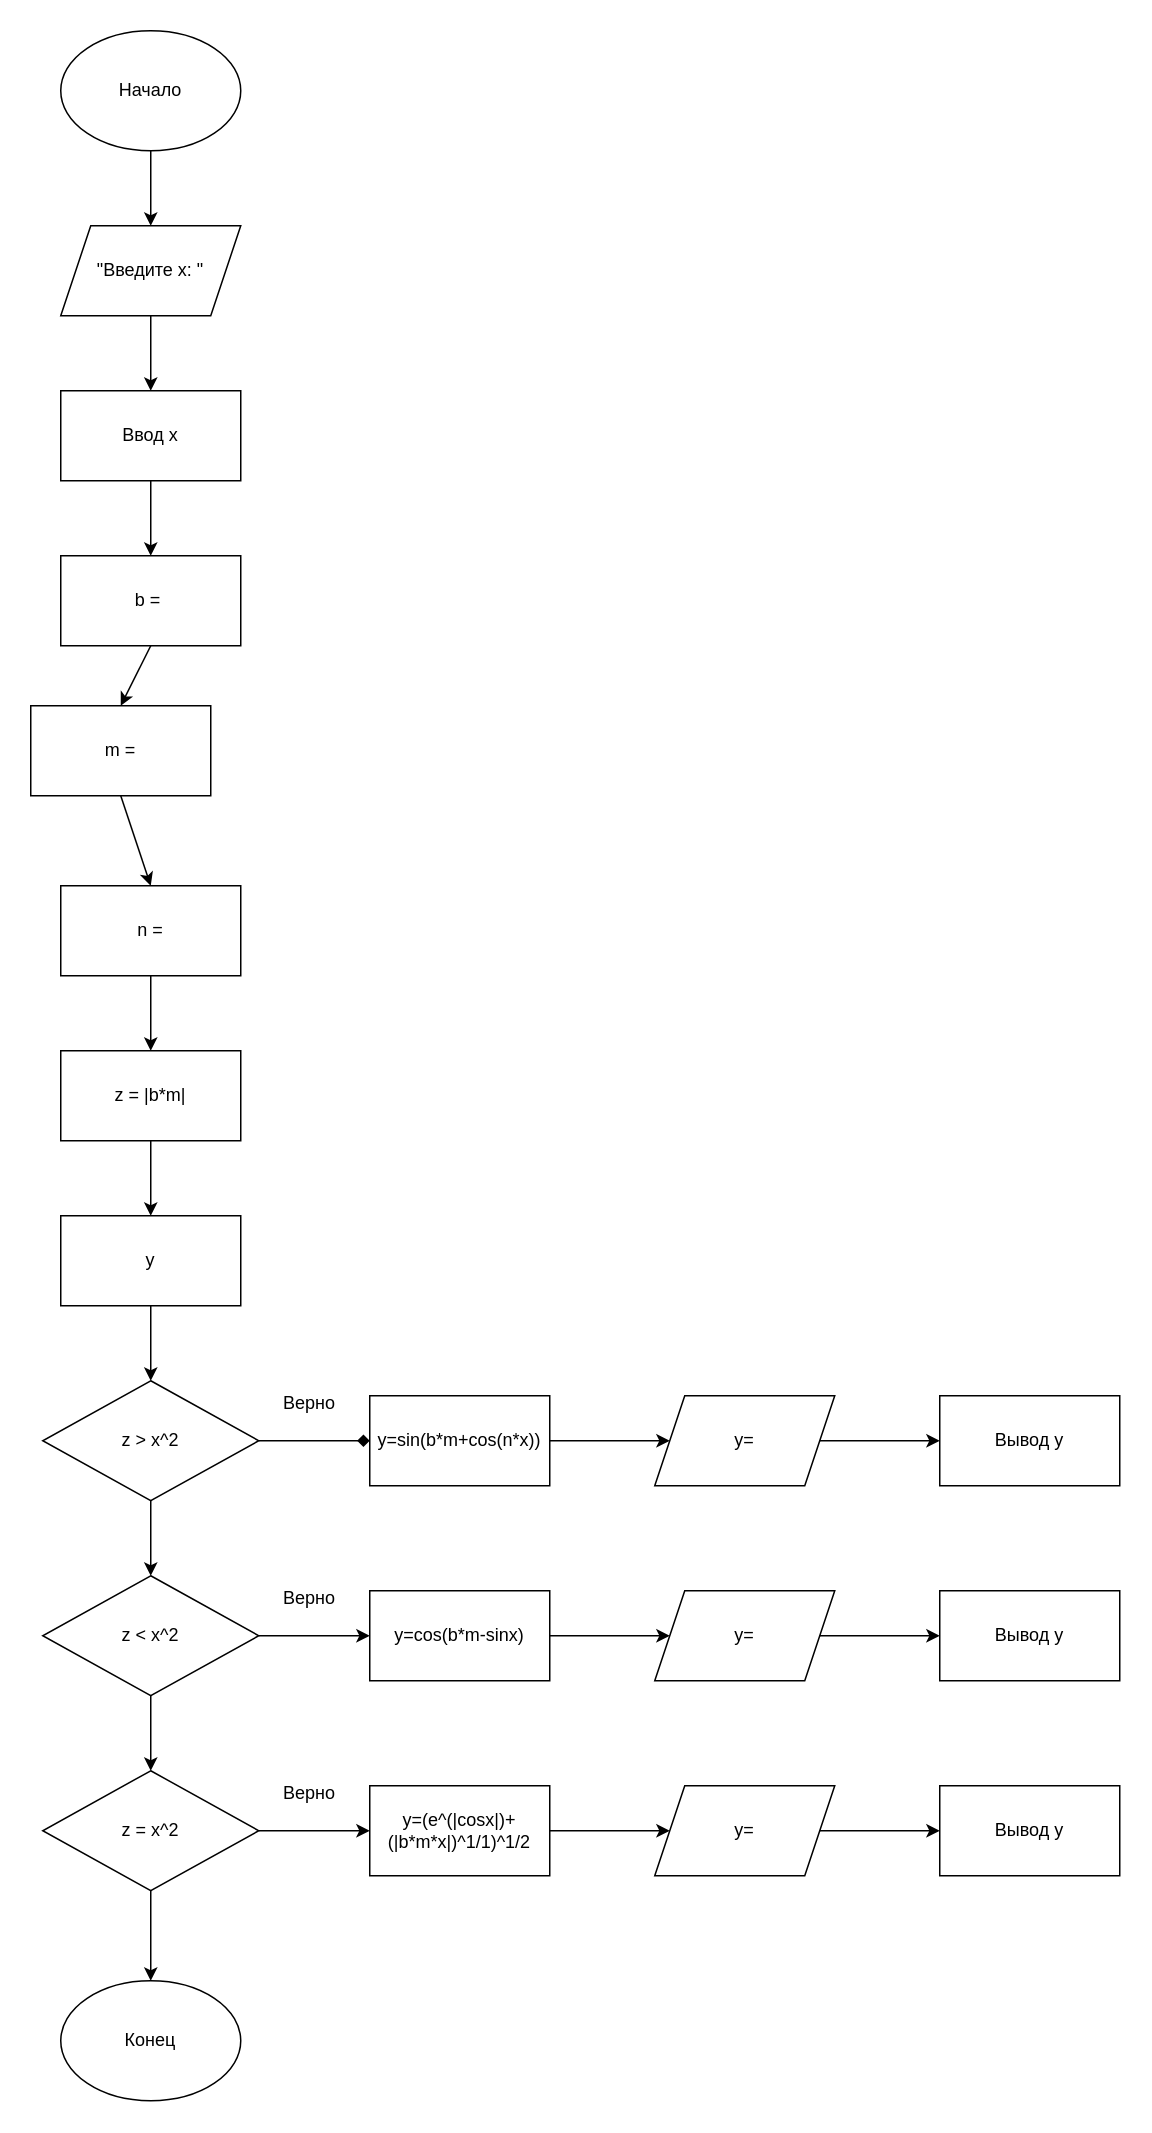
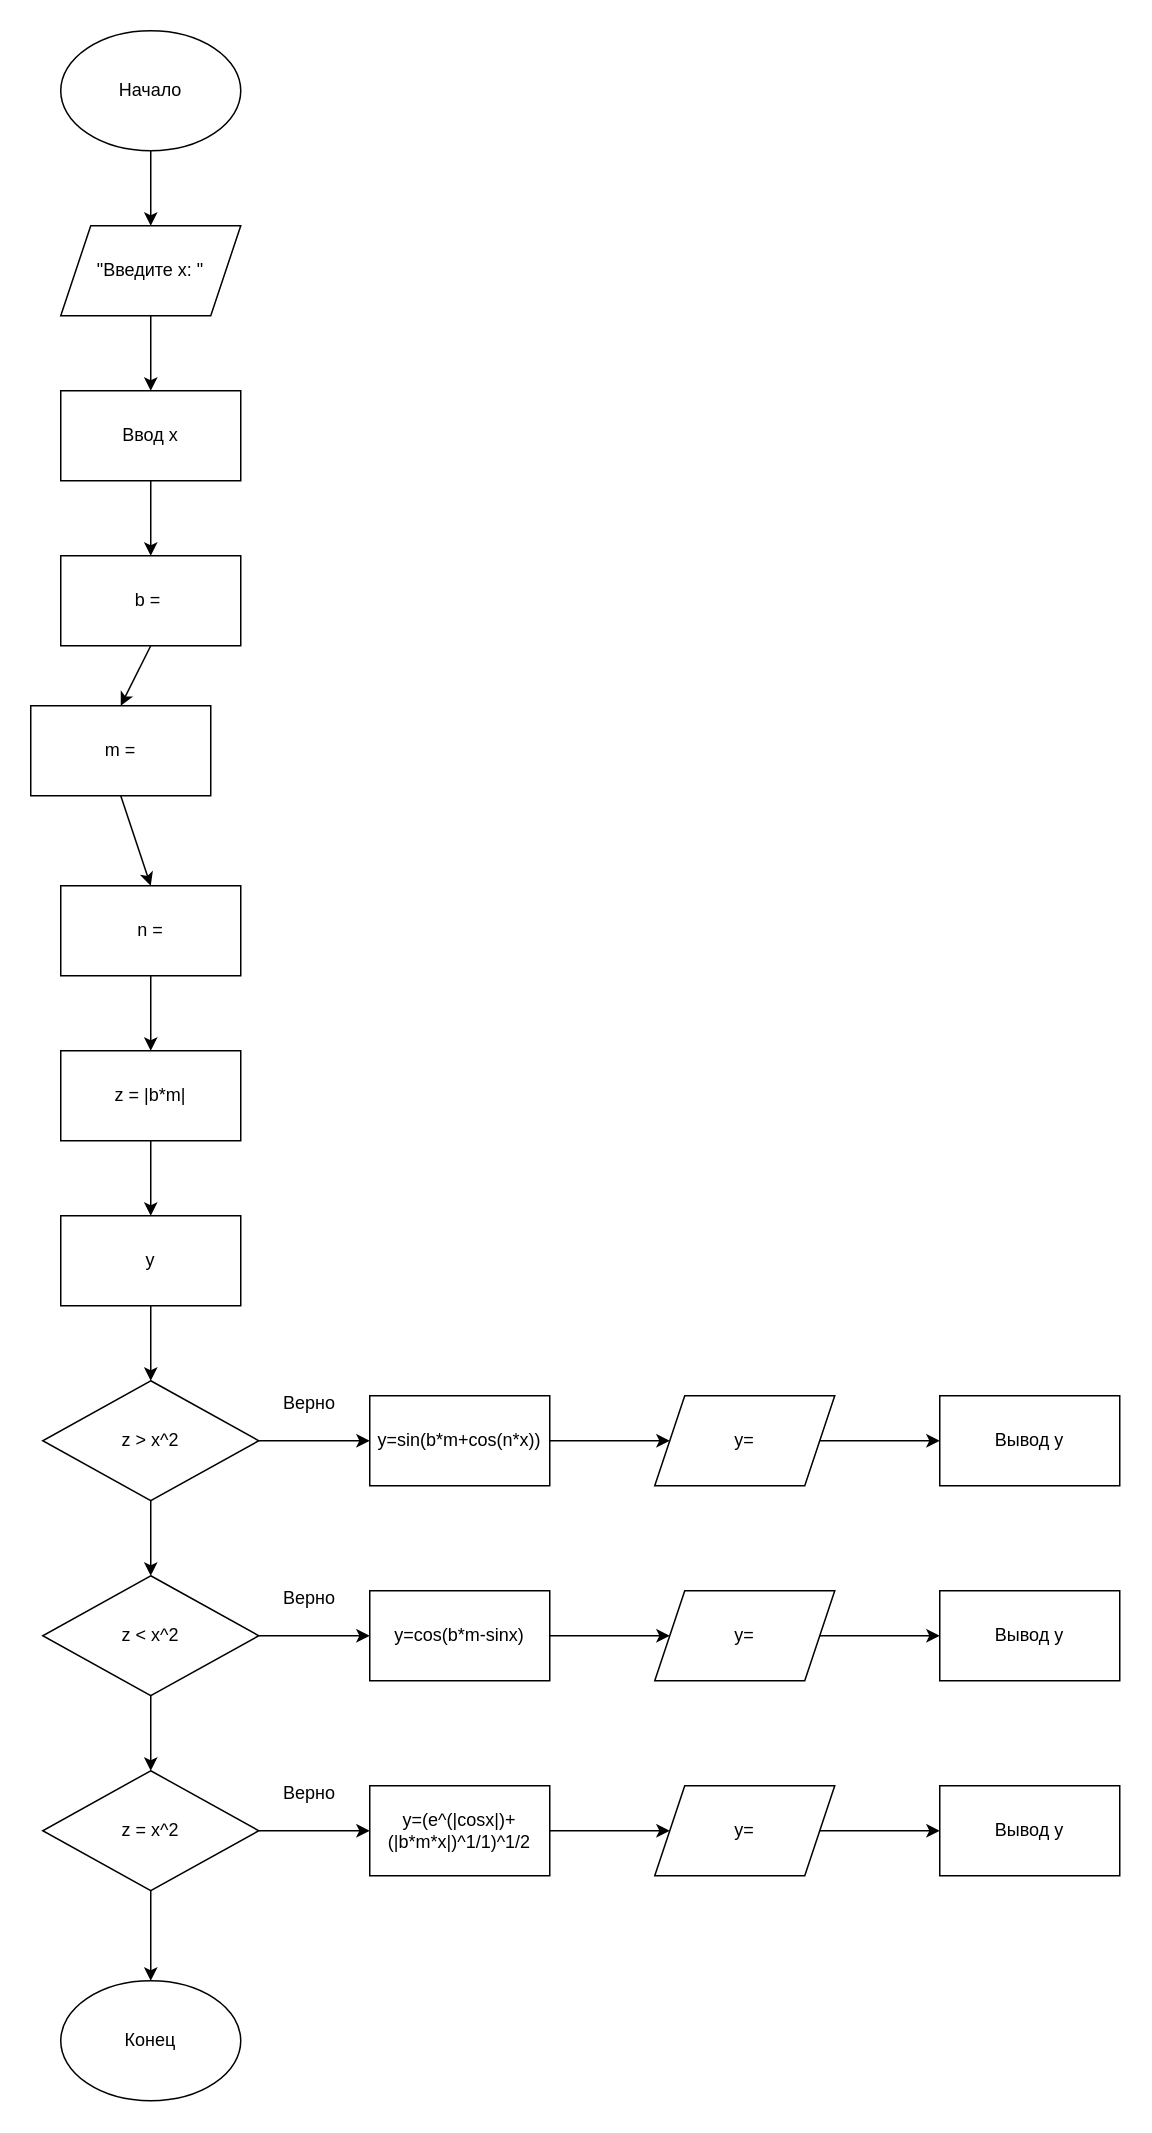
(357, 1441) -> (358, 1441)
